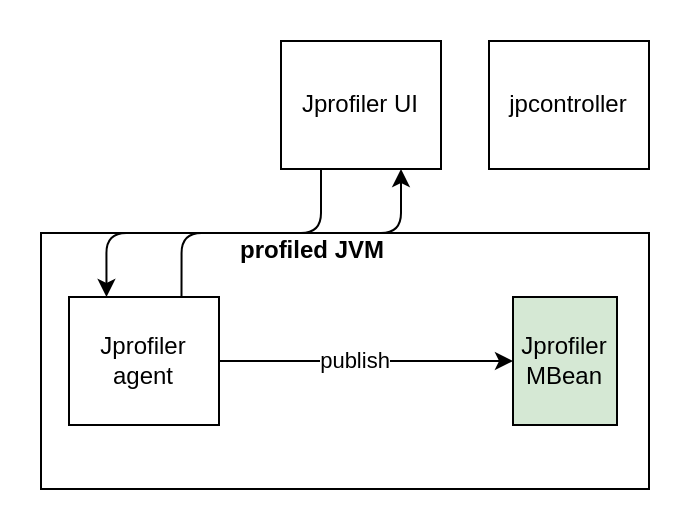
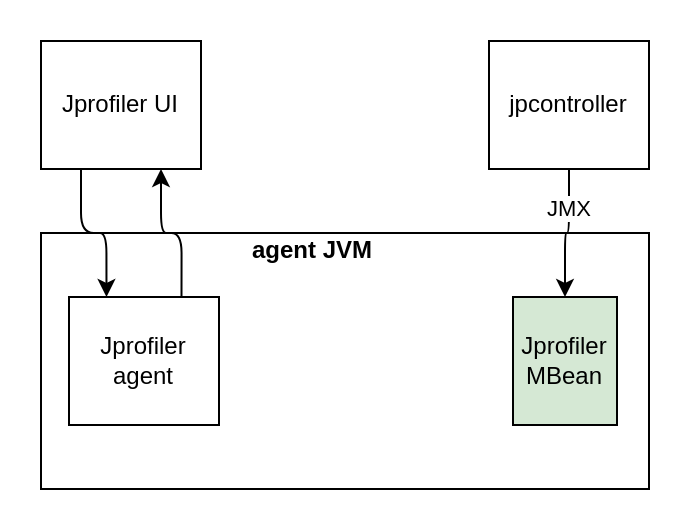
(361, 105) -> (121, 105)
none -> (569, 227)
(313, 251) -> (313, 251)
(359, 361) -> none
